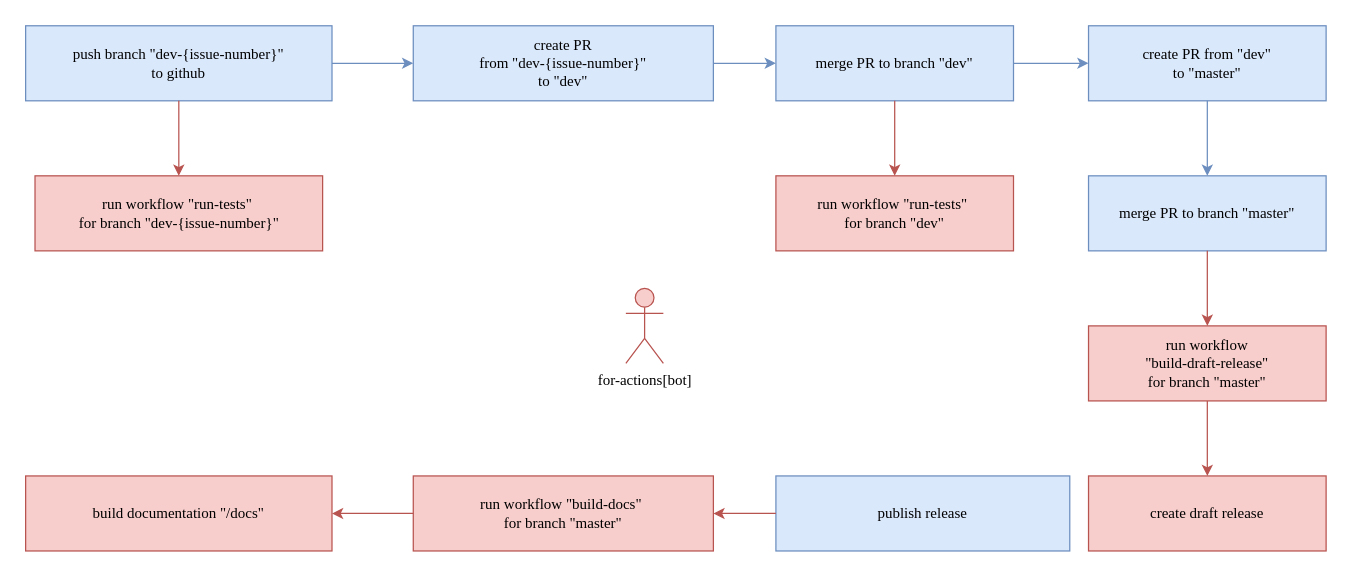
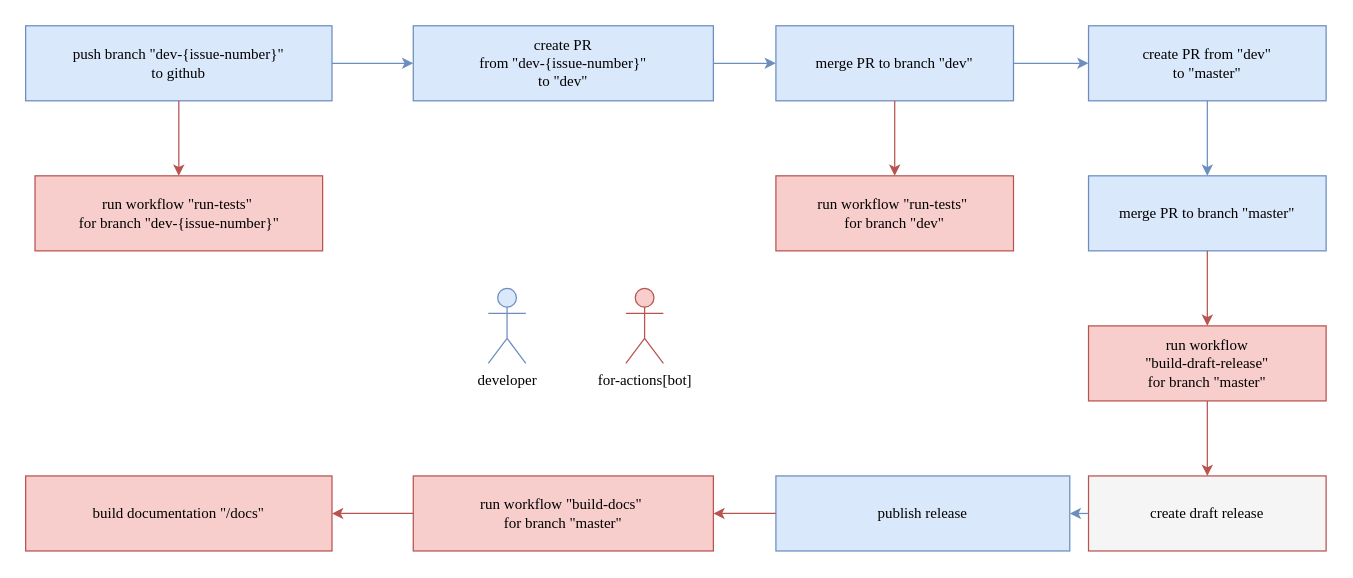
none -> (507, 326)
none -> (1083, 513)
(1207, 513) -> (1207, 513)
